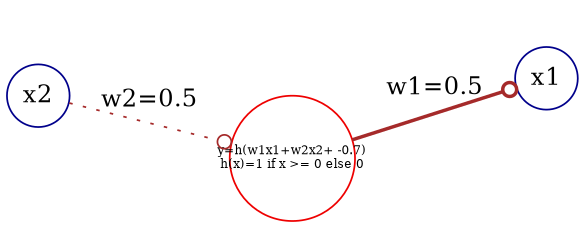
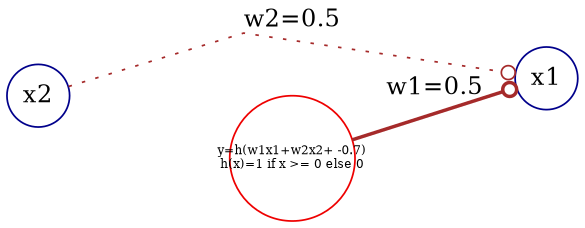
(143, 122) -> (282, 39)
